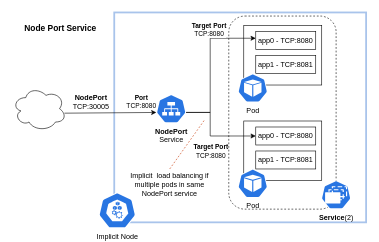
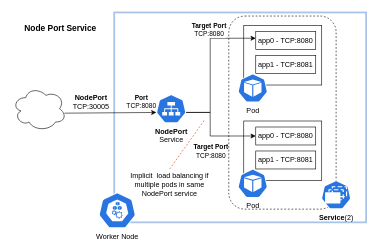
(118, 237) -> (118, 237)
